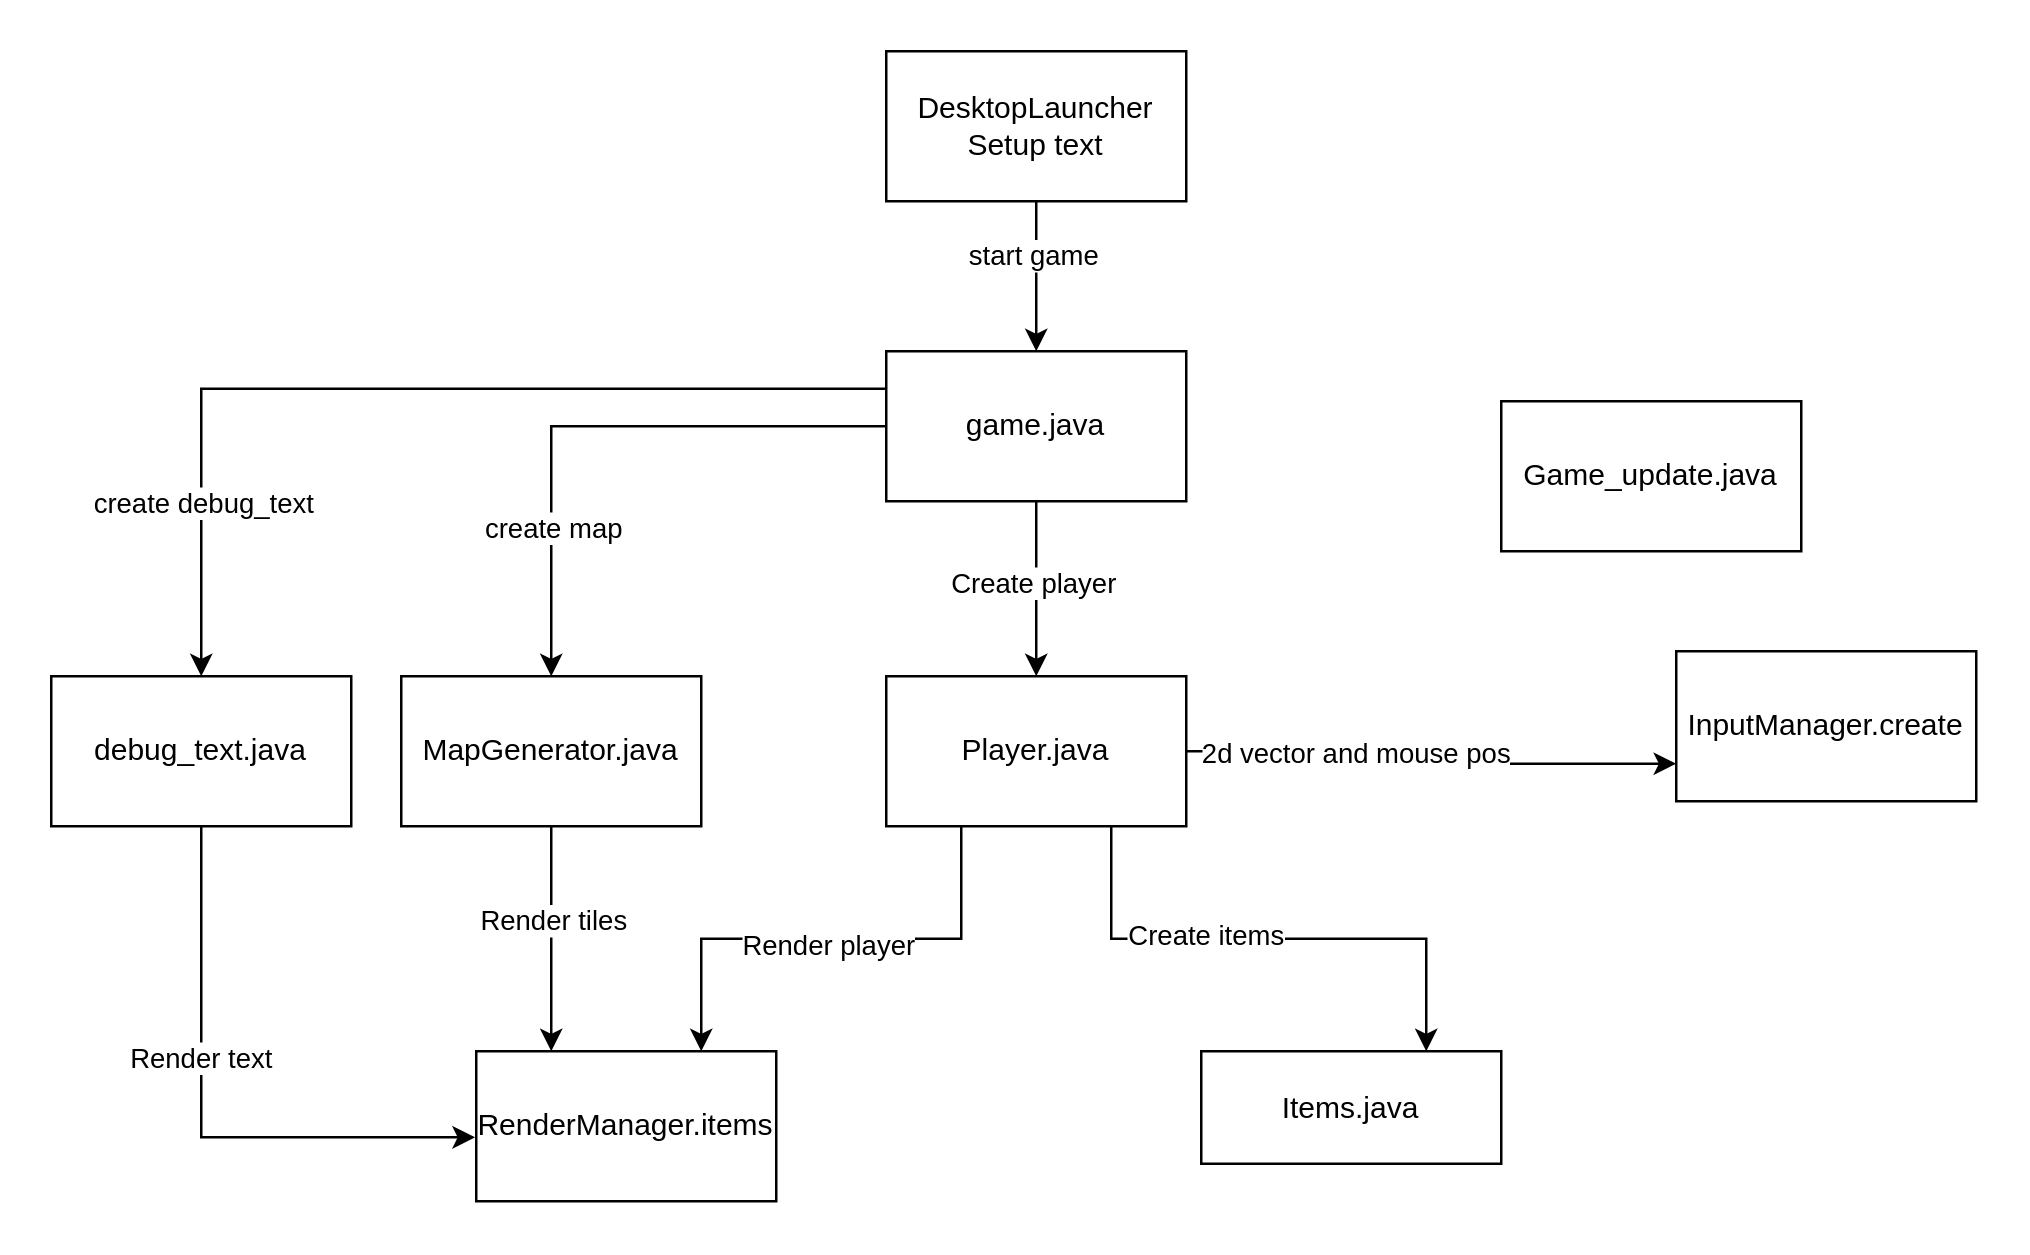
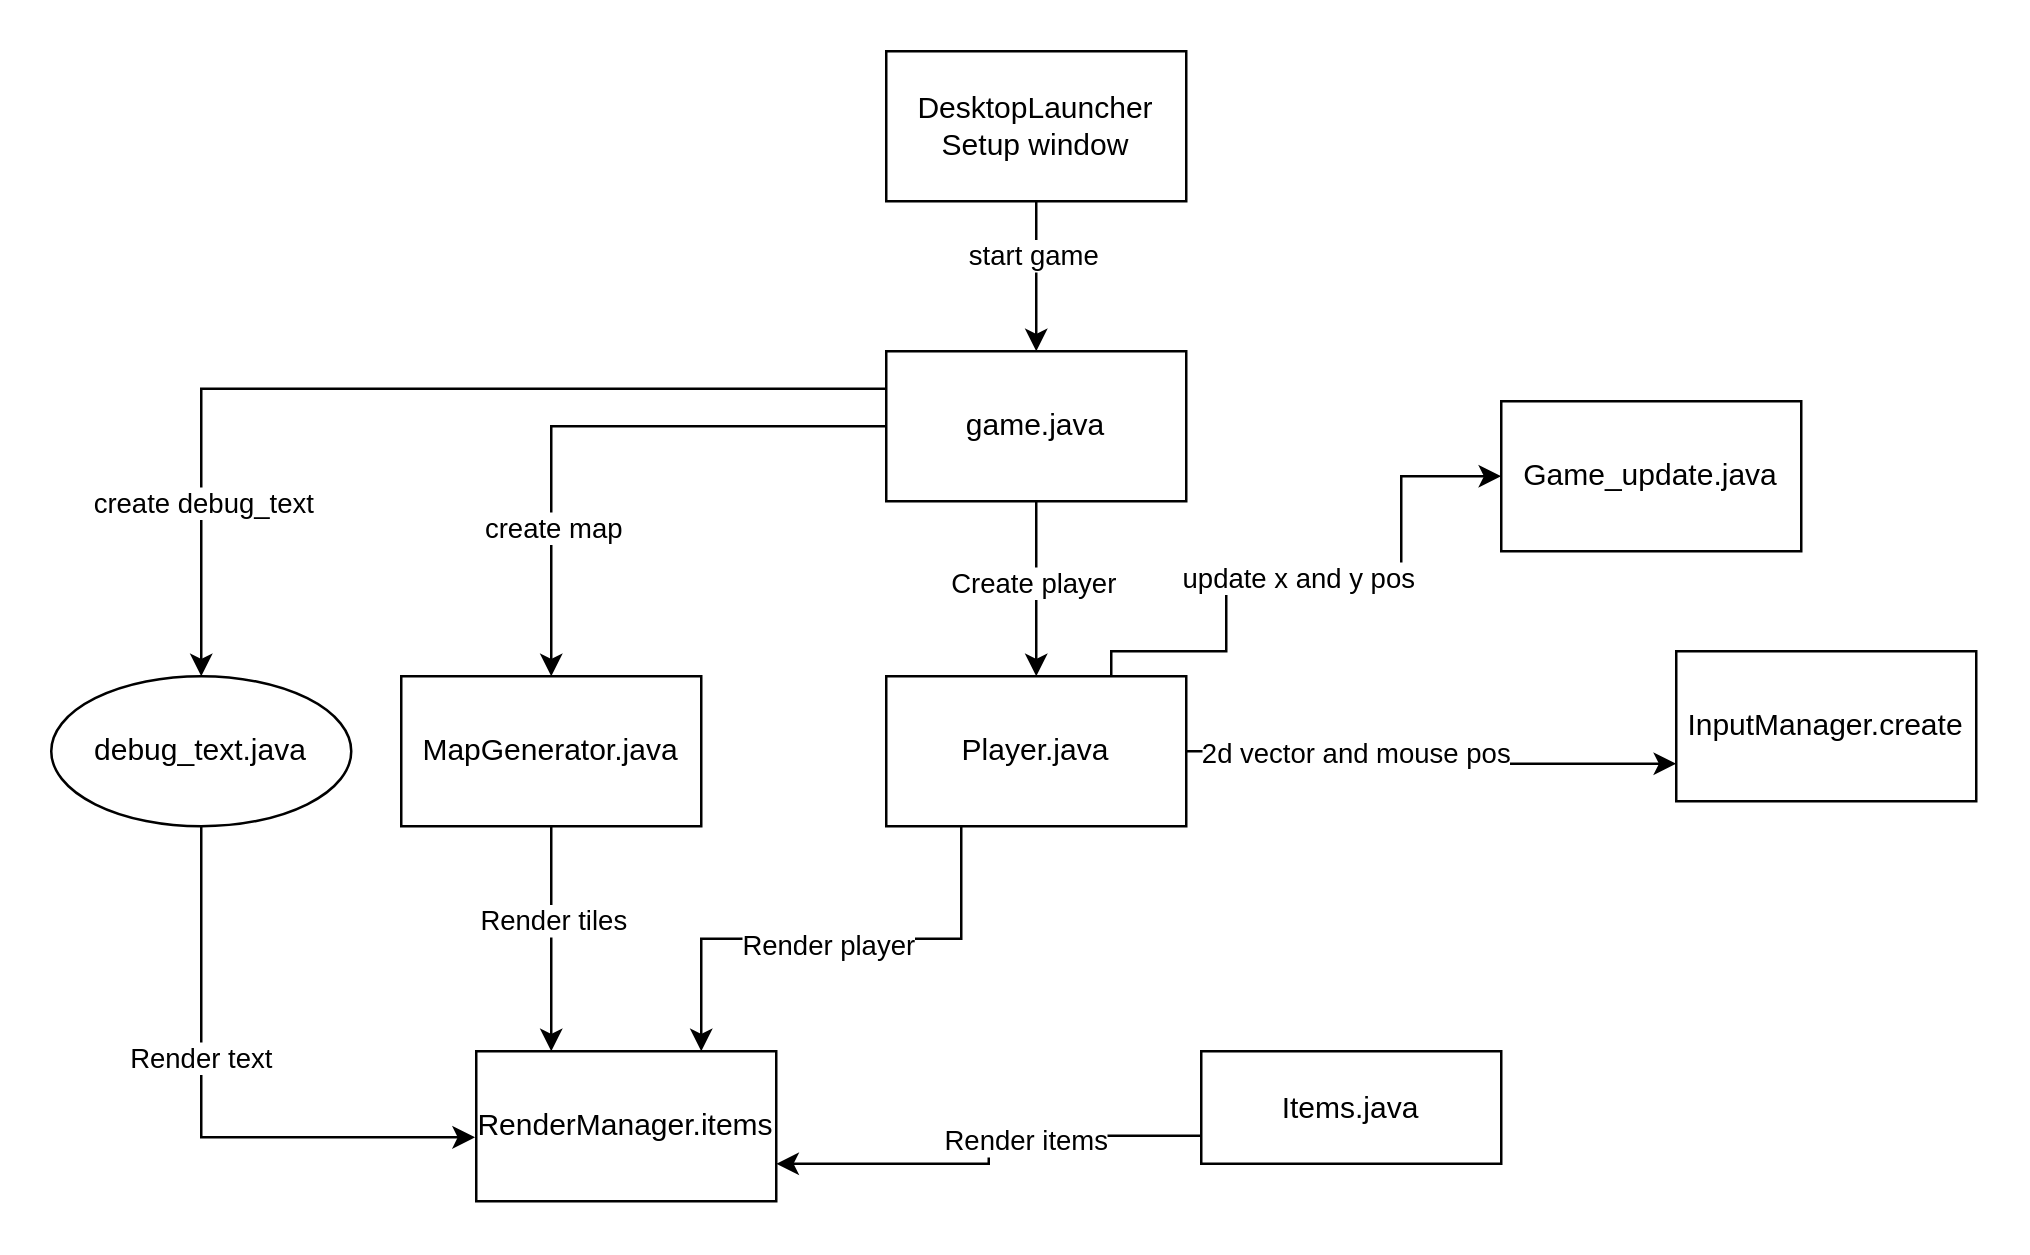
(1036, 126) -> (1036, 126)
none -> (1213, 651)
(201, 751) -> (201, 751)
(1370, 939) -> none
none -> (989, 1141)
